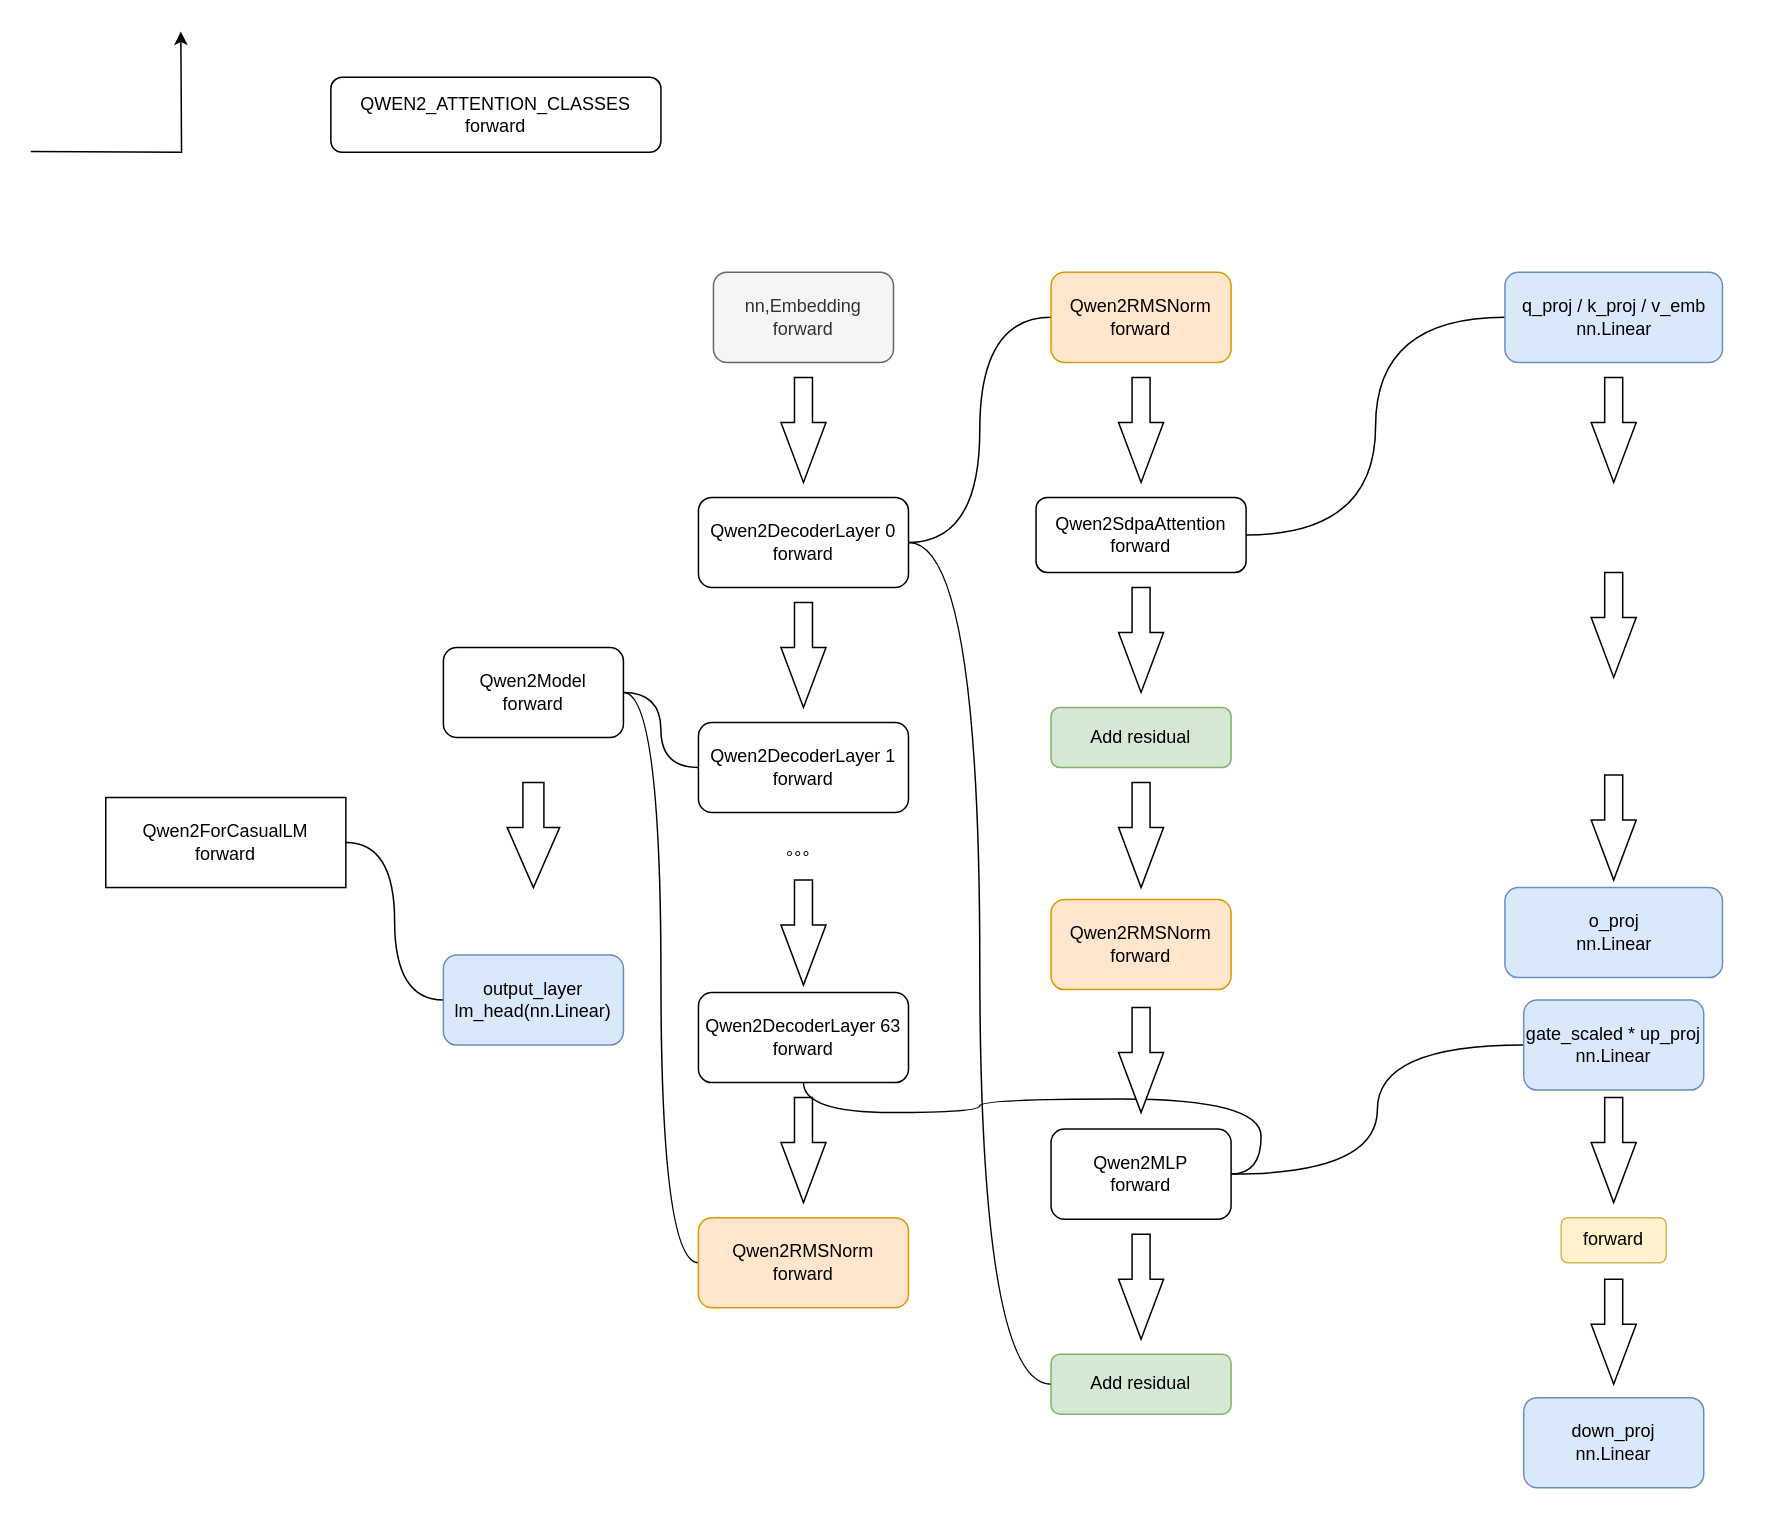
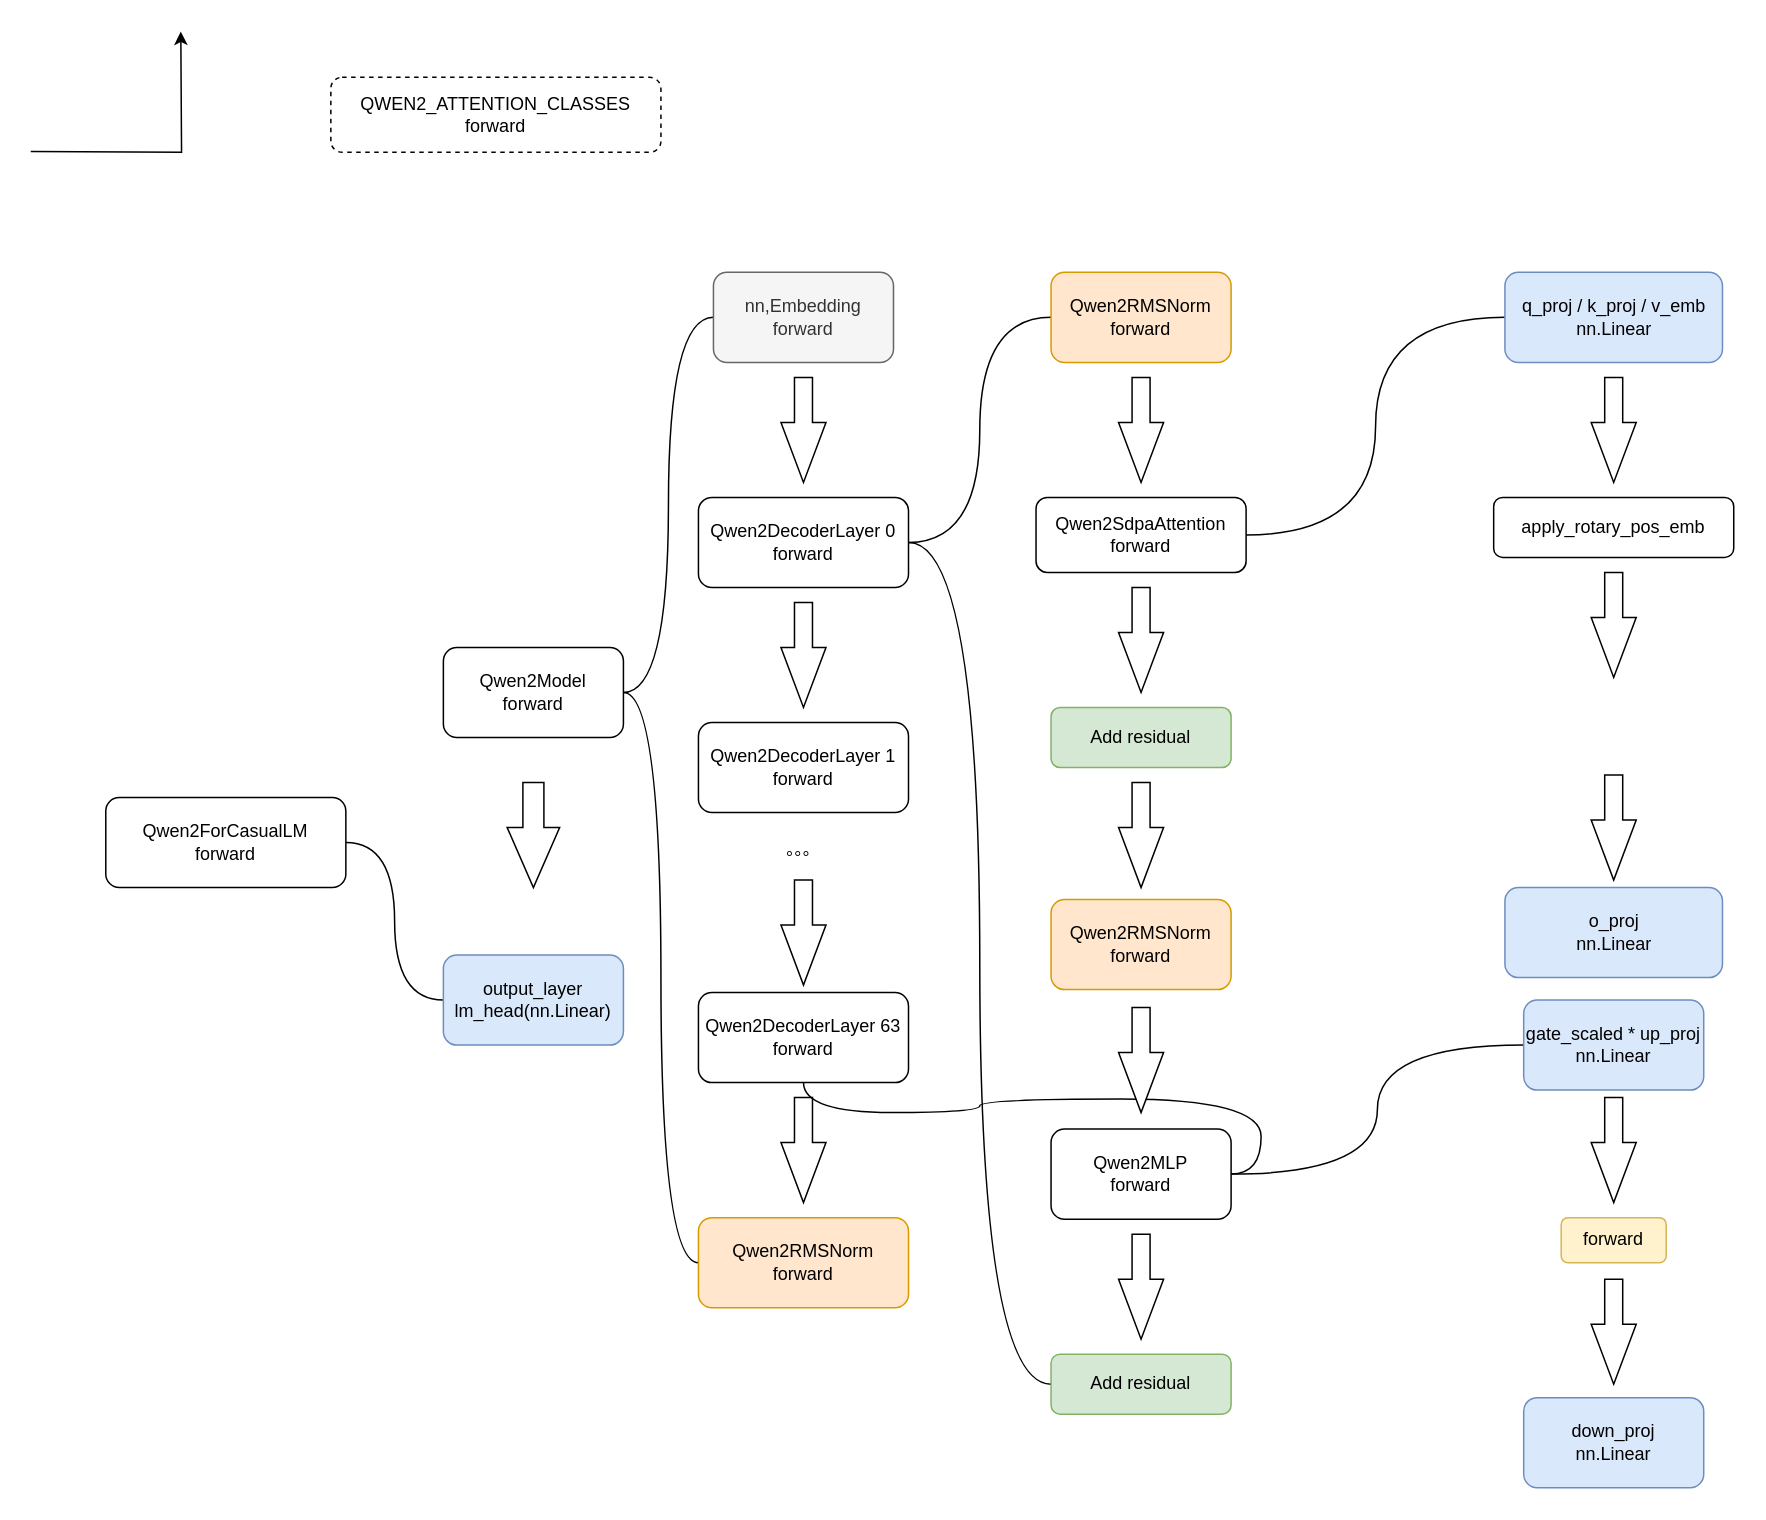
(496, 115) -> (496, 115)
none -> (1613, 527)
(661, 732) -> (668, 503)
(226, 842) -> (226, 842)
